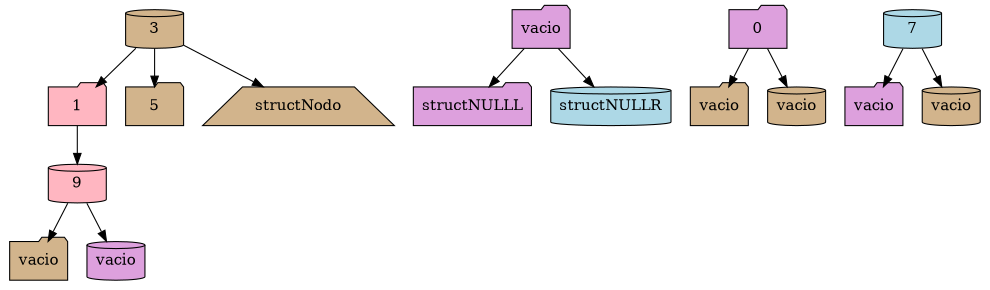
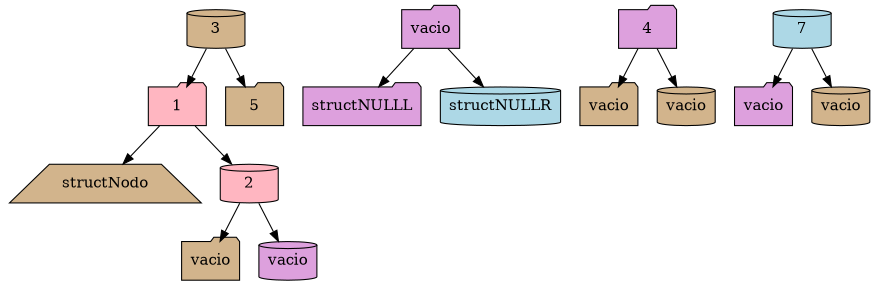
(758, 29) -> (648, 29)
(219, 63) -> (145, 141)
(77, 184) -> (249, 184)
